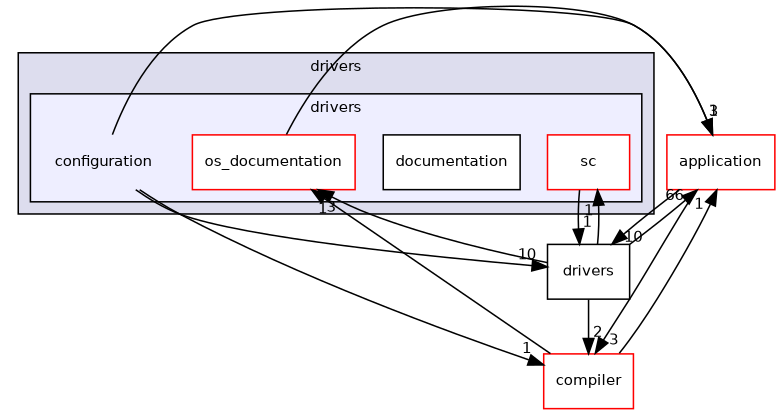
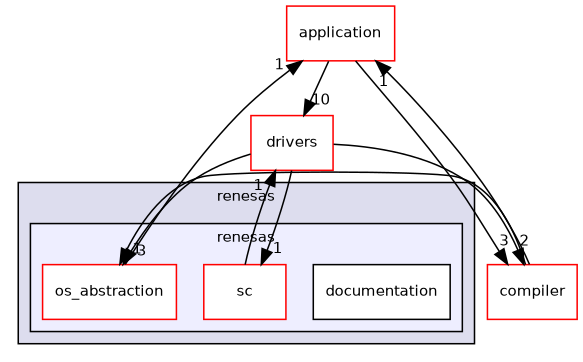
(336, 67) -> (246, 197)
(103, 162) -> none
(274, 162) -> (110, 292)
(658, 223) -> none
(589, 272) -> (292, 143)
